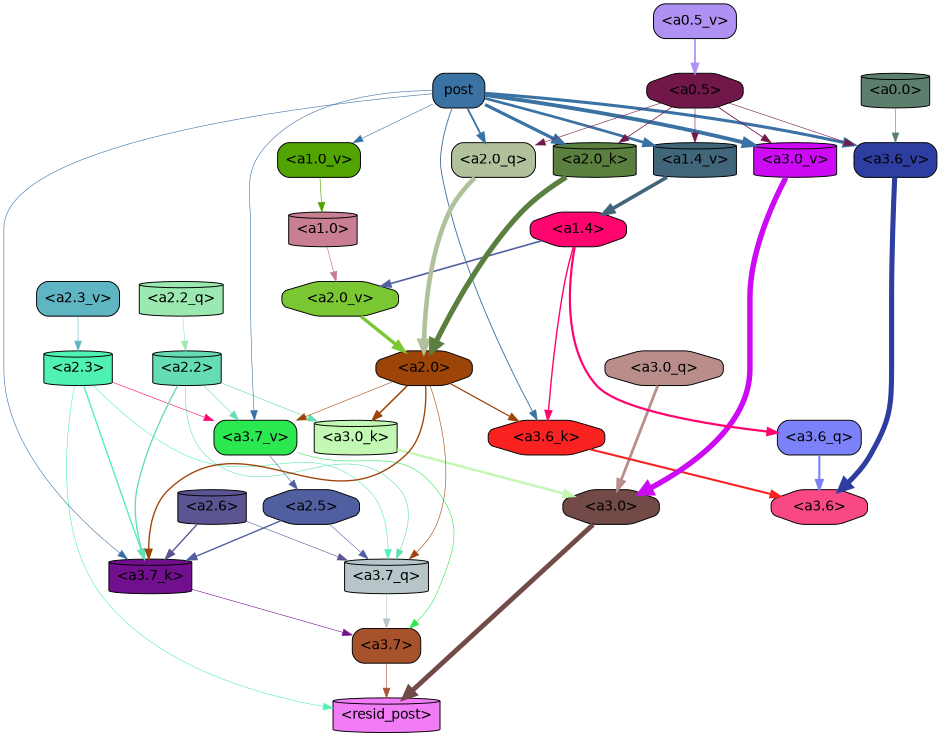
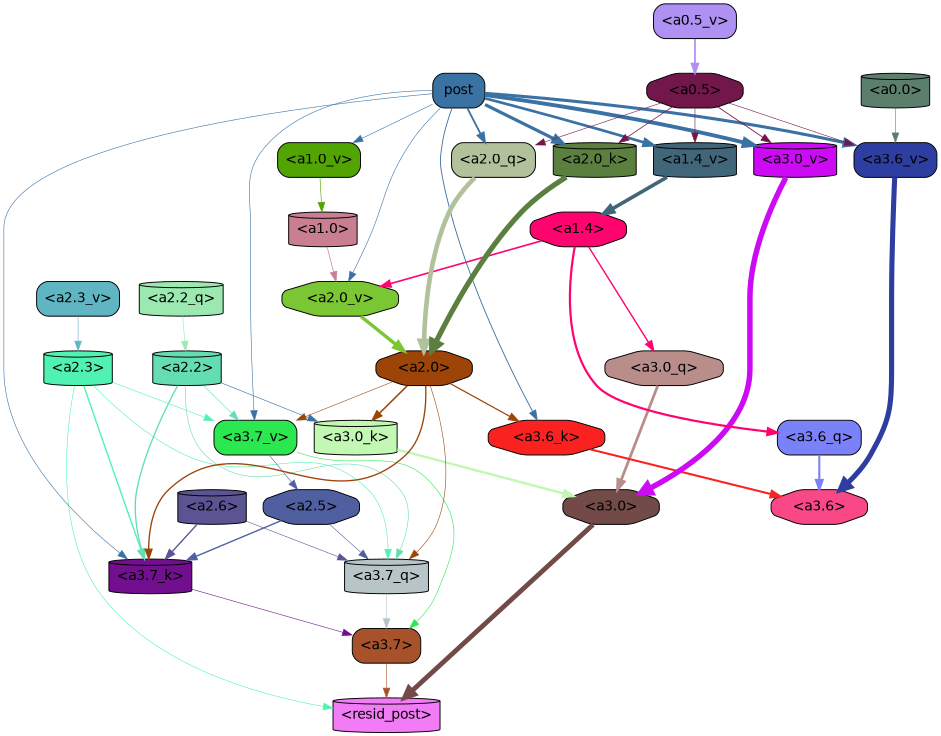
none -> (388, 186)
(474, 260) -> (474, 260)
(557, 328) -> (619, 295)
(159, 400) -> (159, 400)
(265, 400) -> (265, 400)
